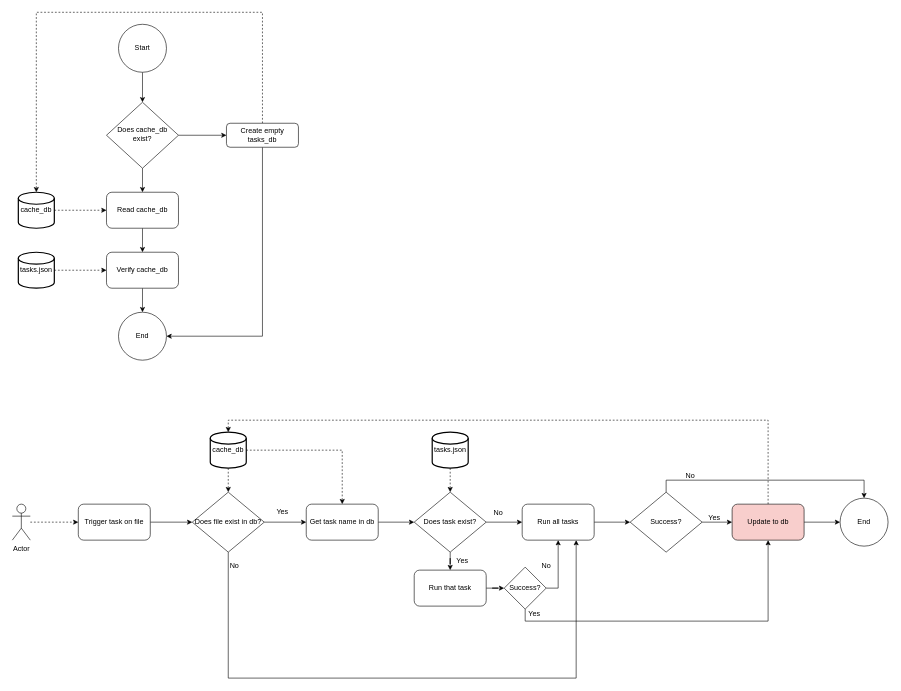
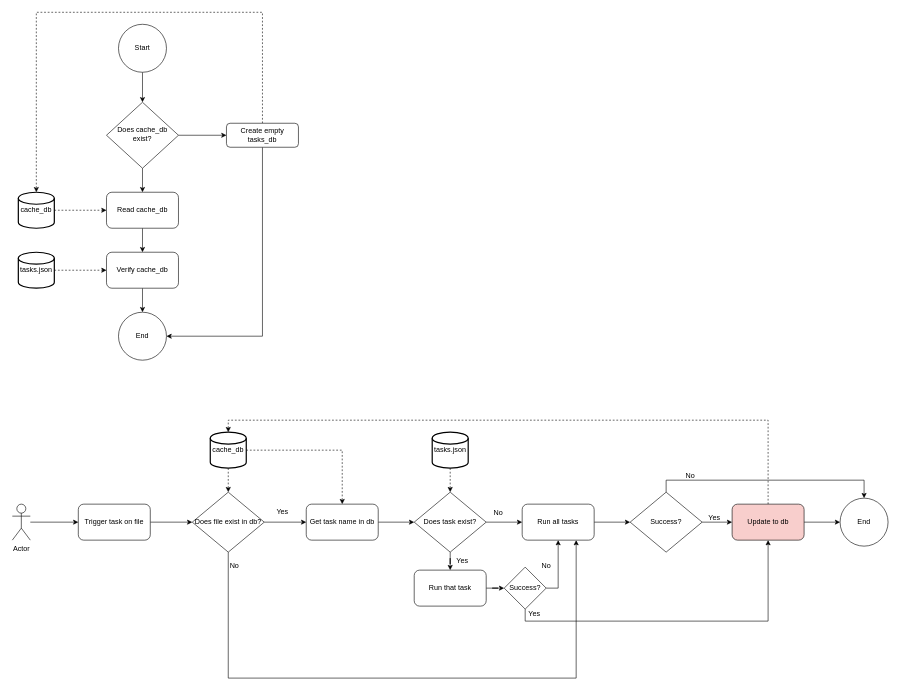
(52, 522) -> (52, 522)
